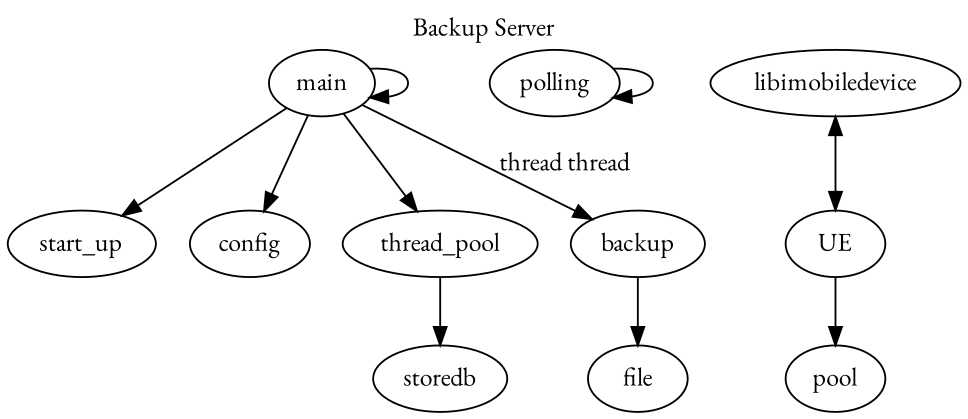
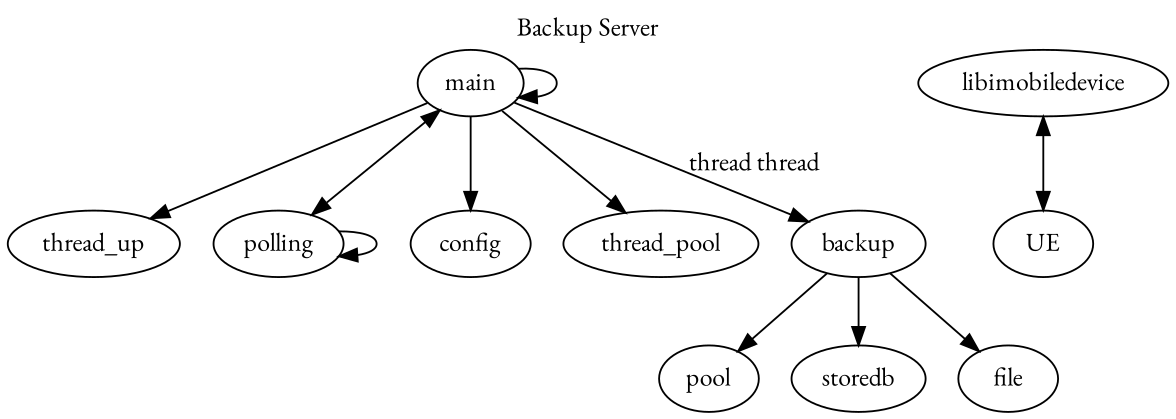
none -> (376, 162)
(82, 244) -> (94, 244)
(440, 302) -> (859, 302)
(835, 302) -> (790, 306)
